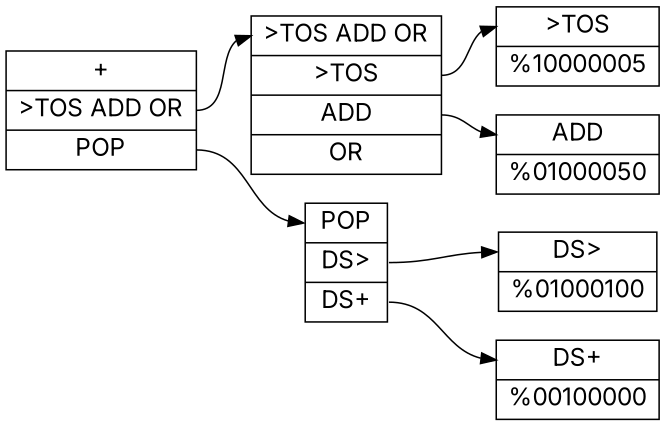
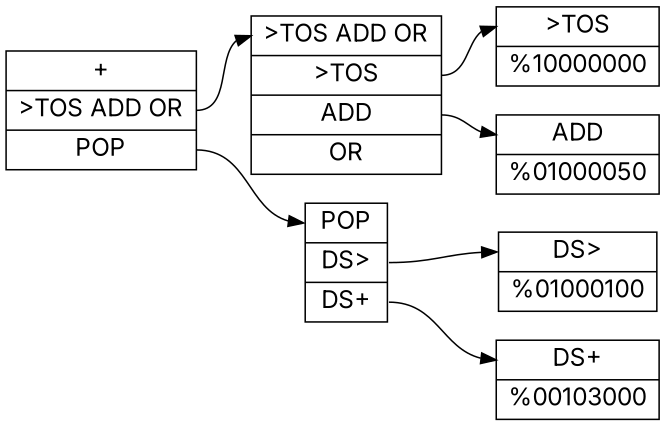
(578, 65) -> (578, 65)
(578, 398) -> (578, 398)
